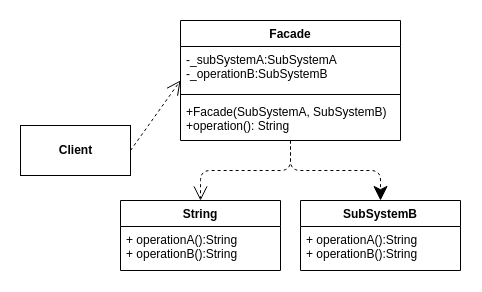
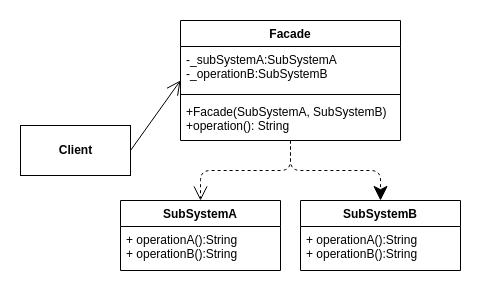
(155, 117) -> (155, 117)
(200, 214) -> (200, 214)
